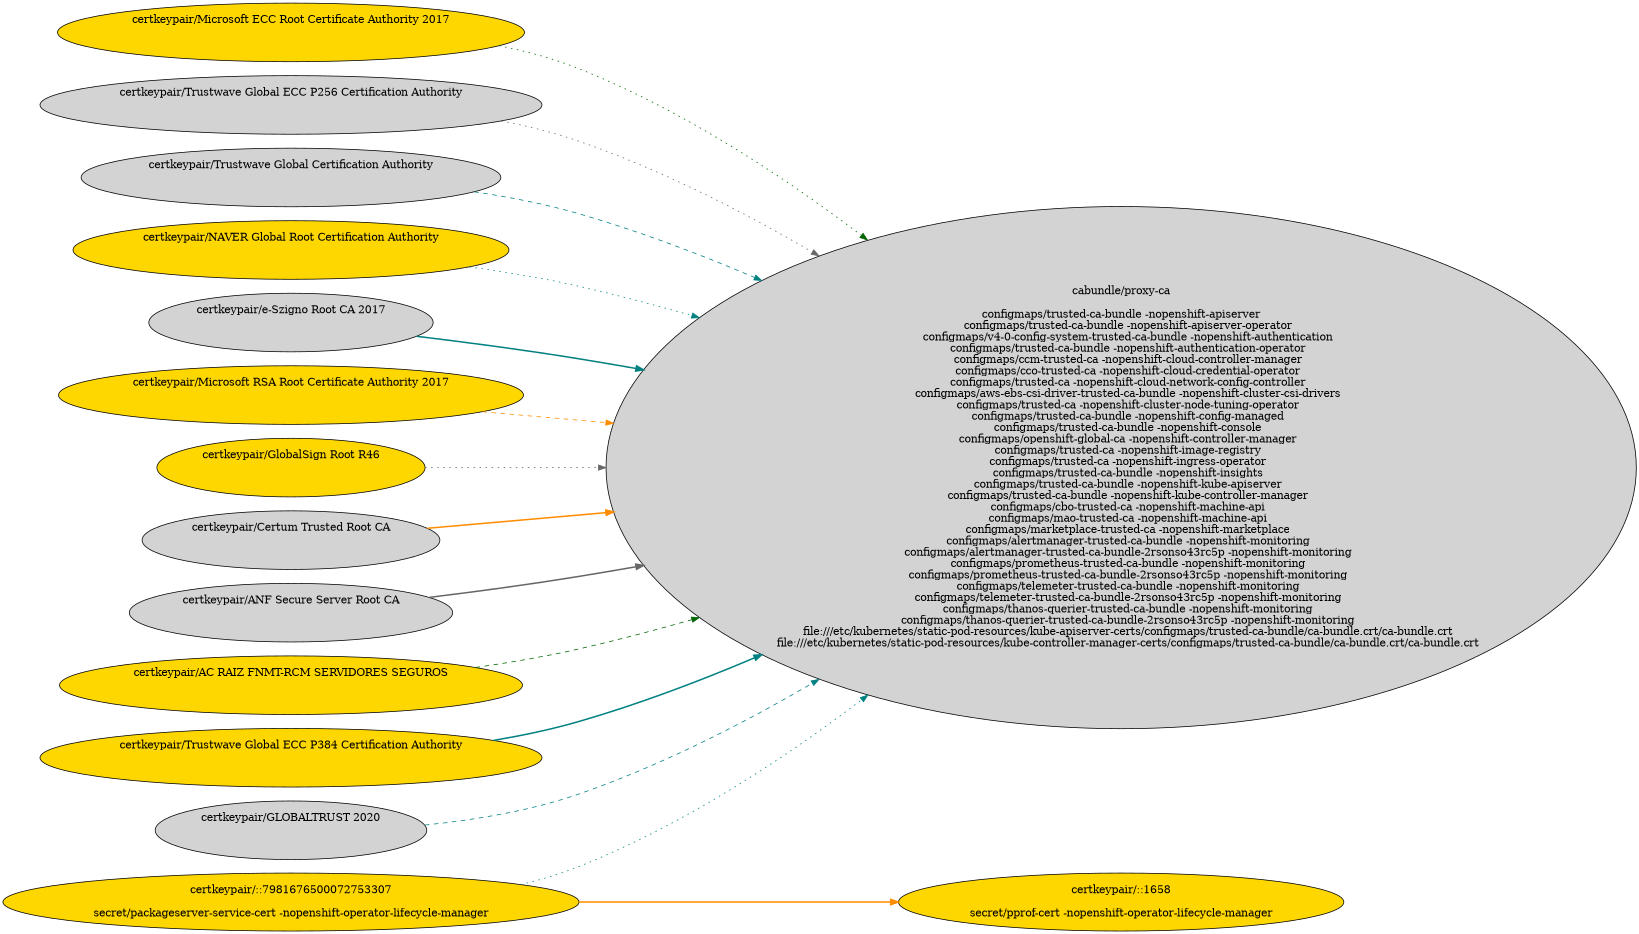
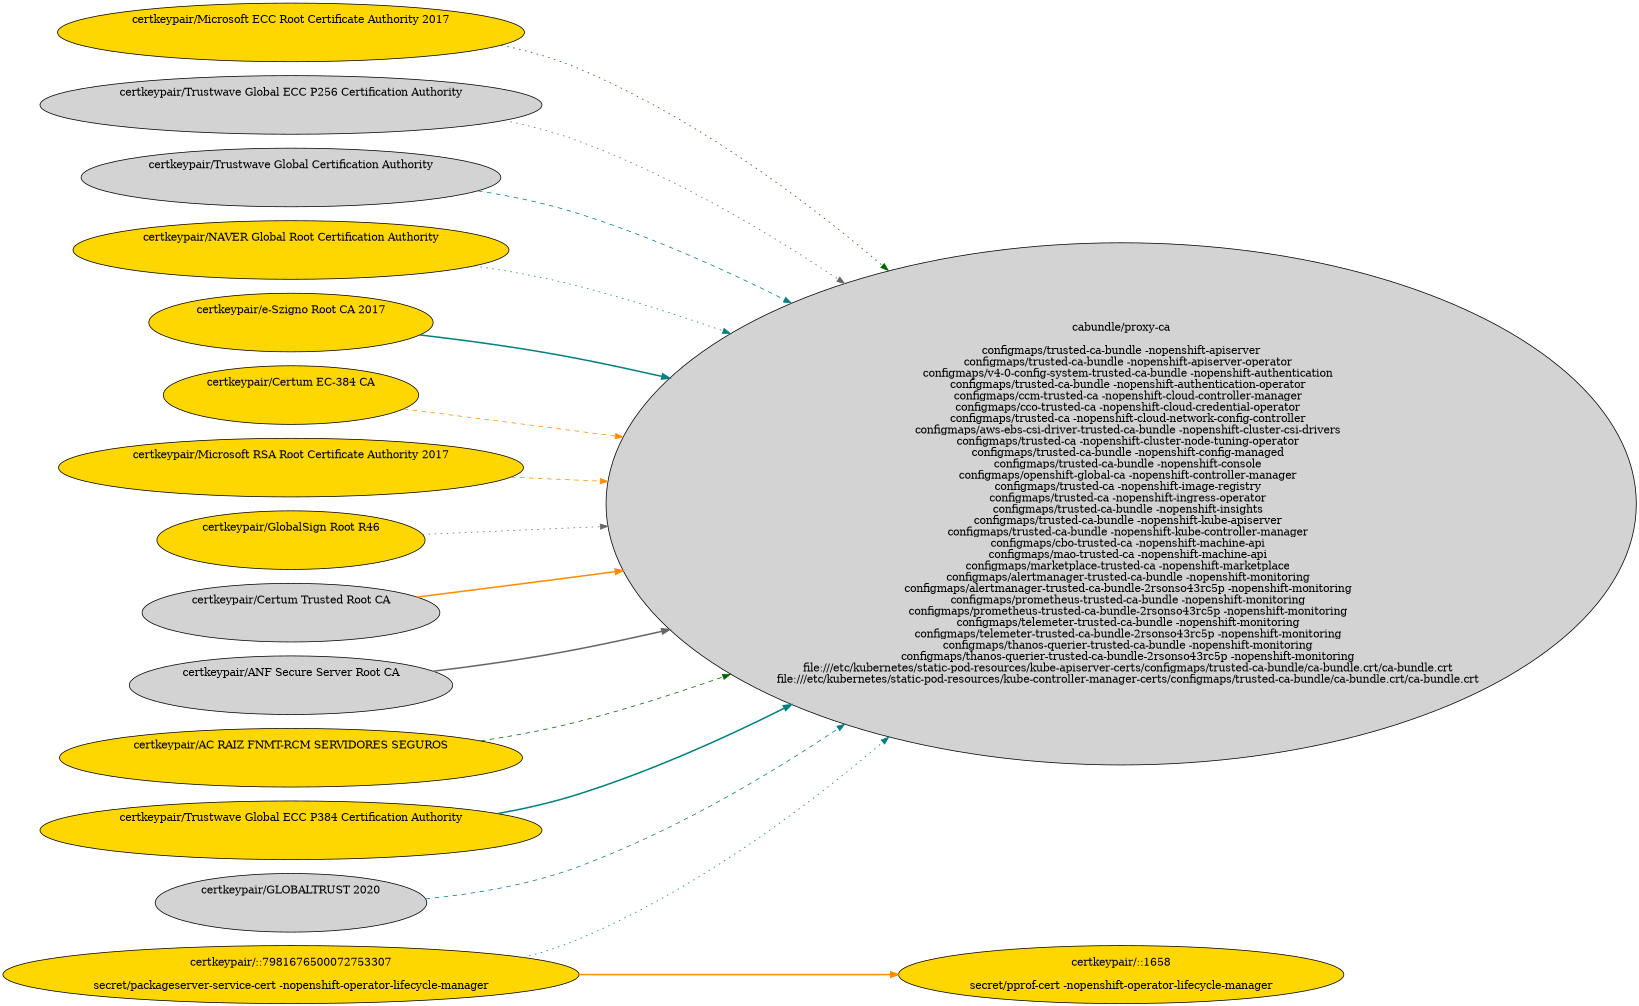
(291, 323) -> (291, 323)
none -> (291, 395)
